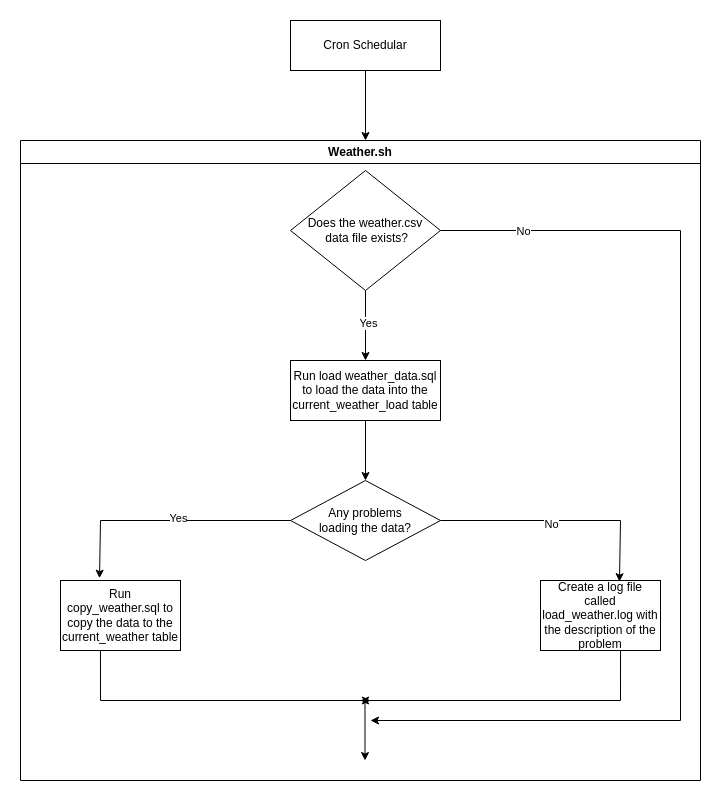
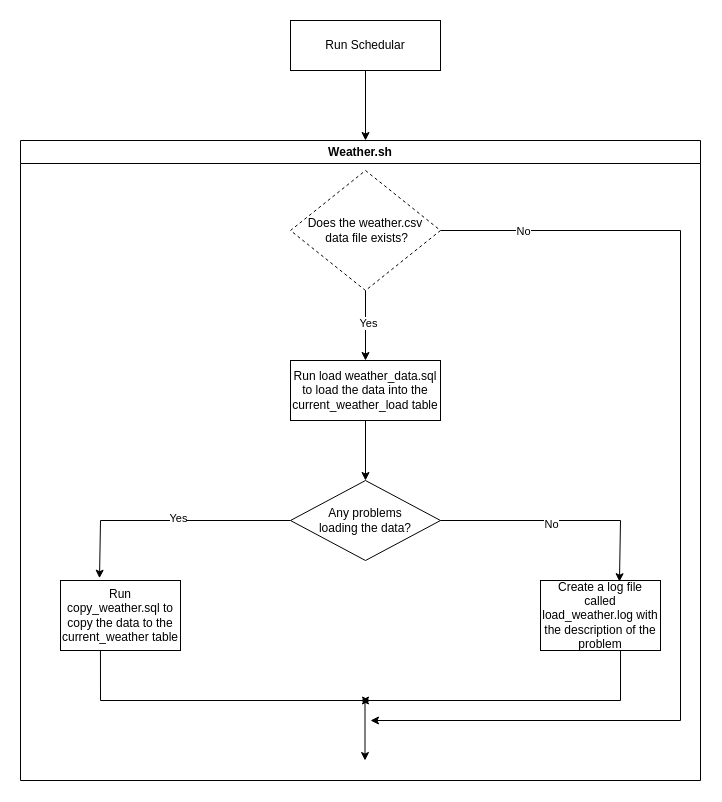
(366, 46) -> (366, 46)
(366, 231) -> (366, 231)
